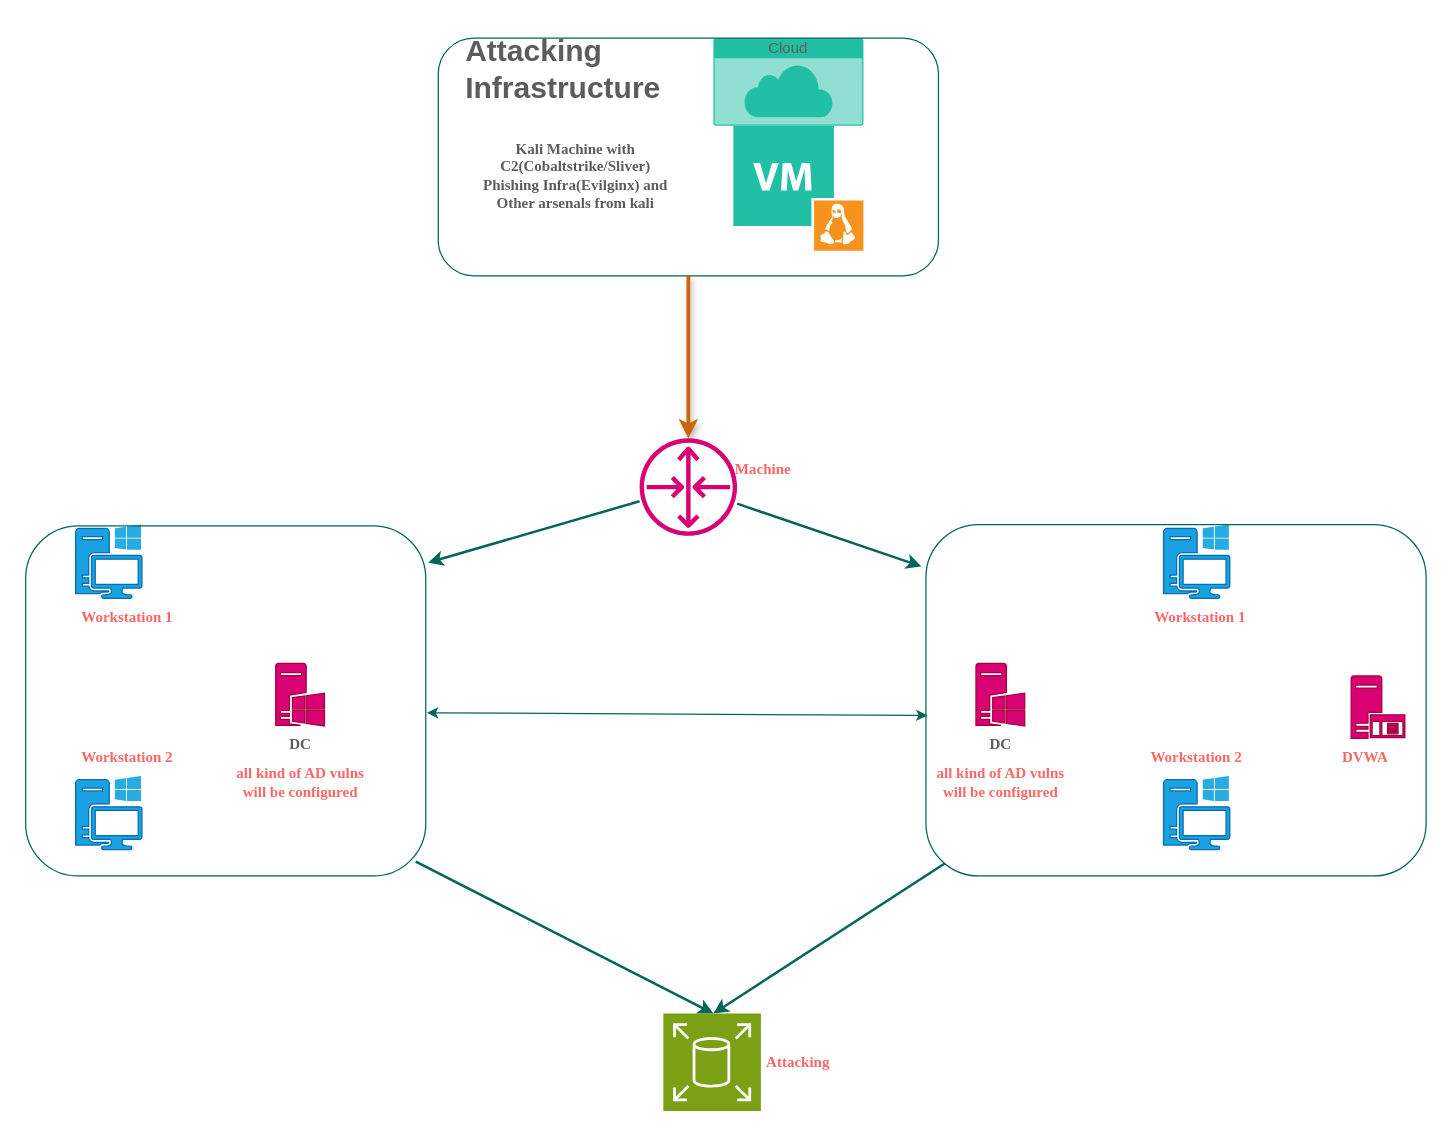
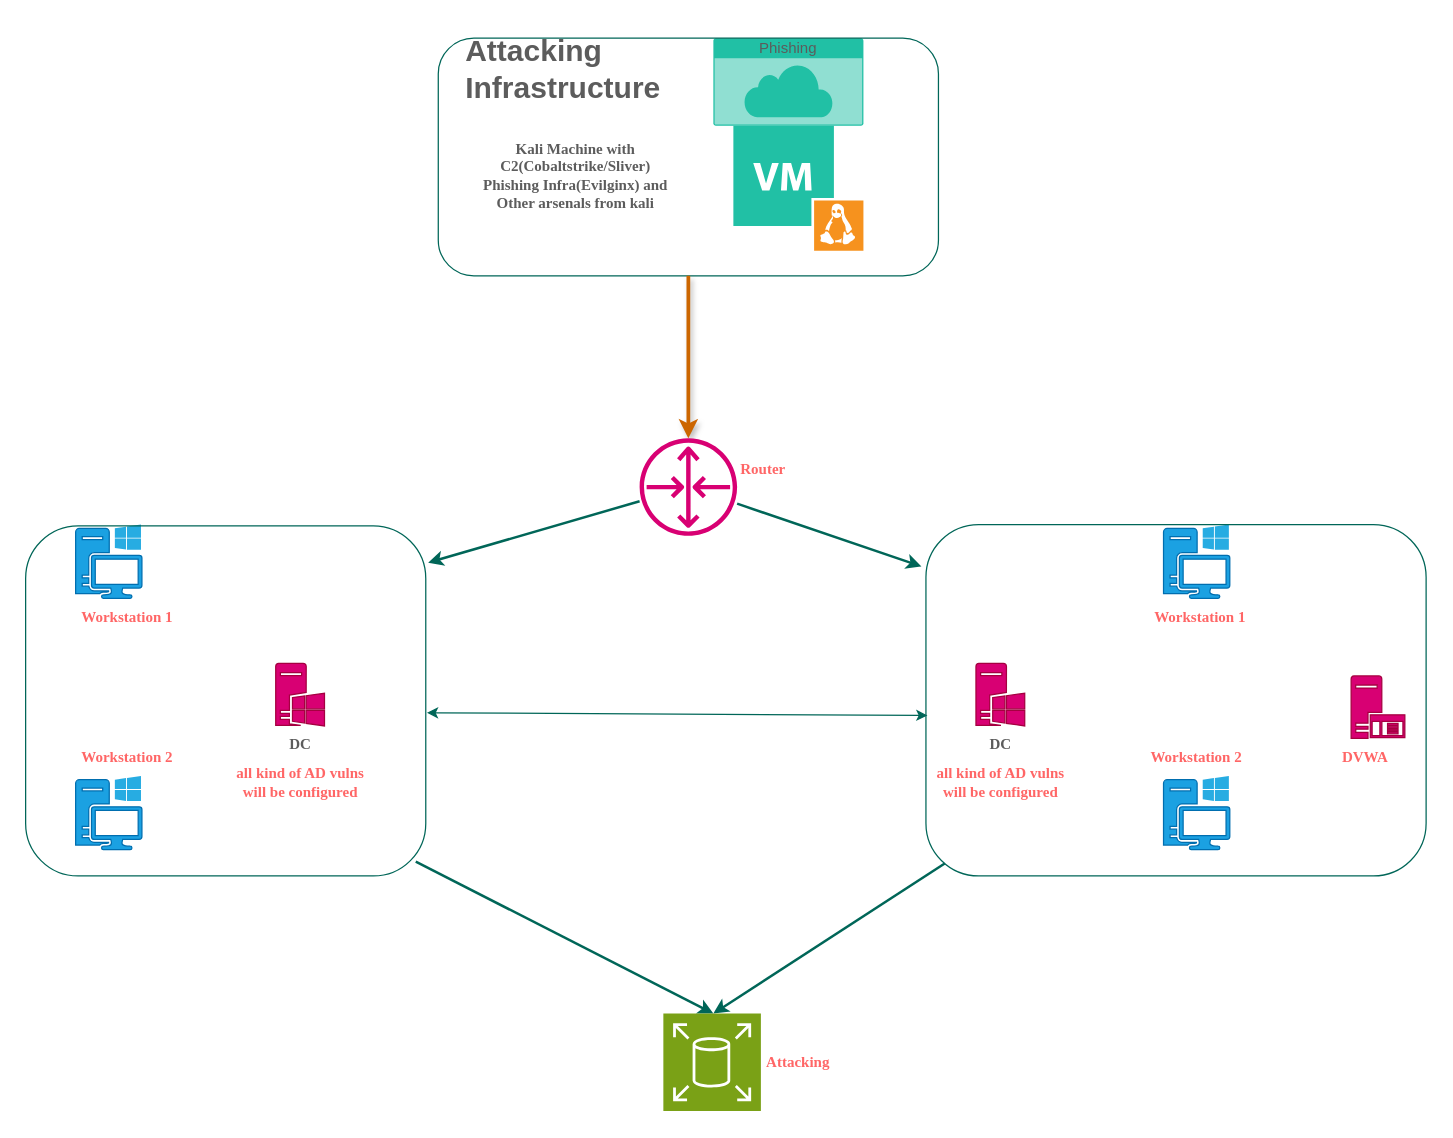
(788, 48) -> (788, 48)
(763, 469) -> (763, 469)
